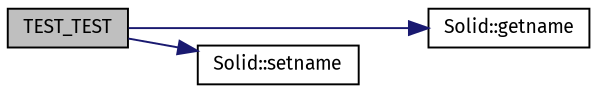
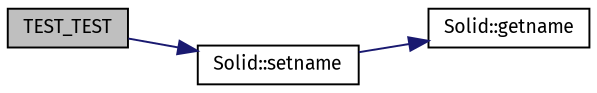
(269, 28) -> (384, 48)
